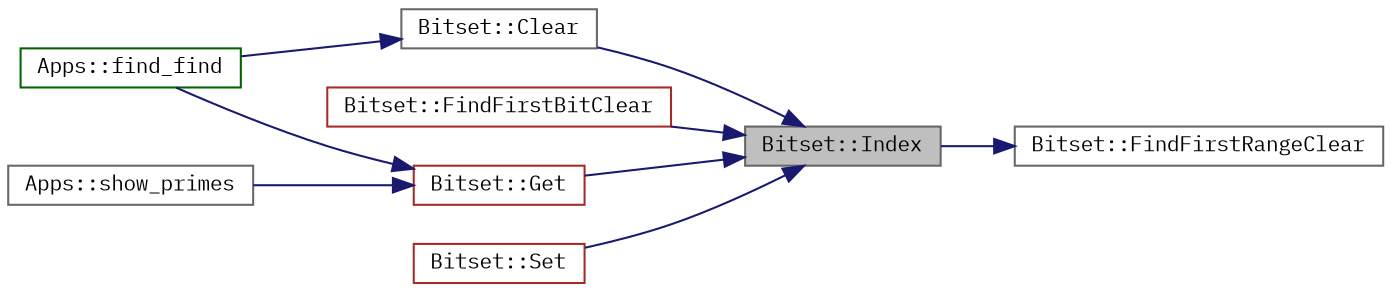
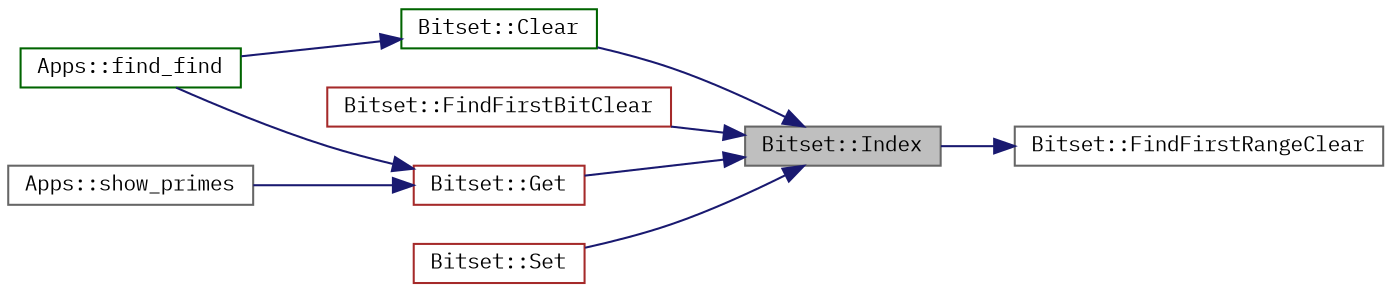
(499, 29) -> (499, 29)
